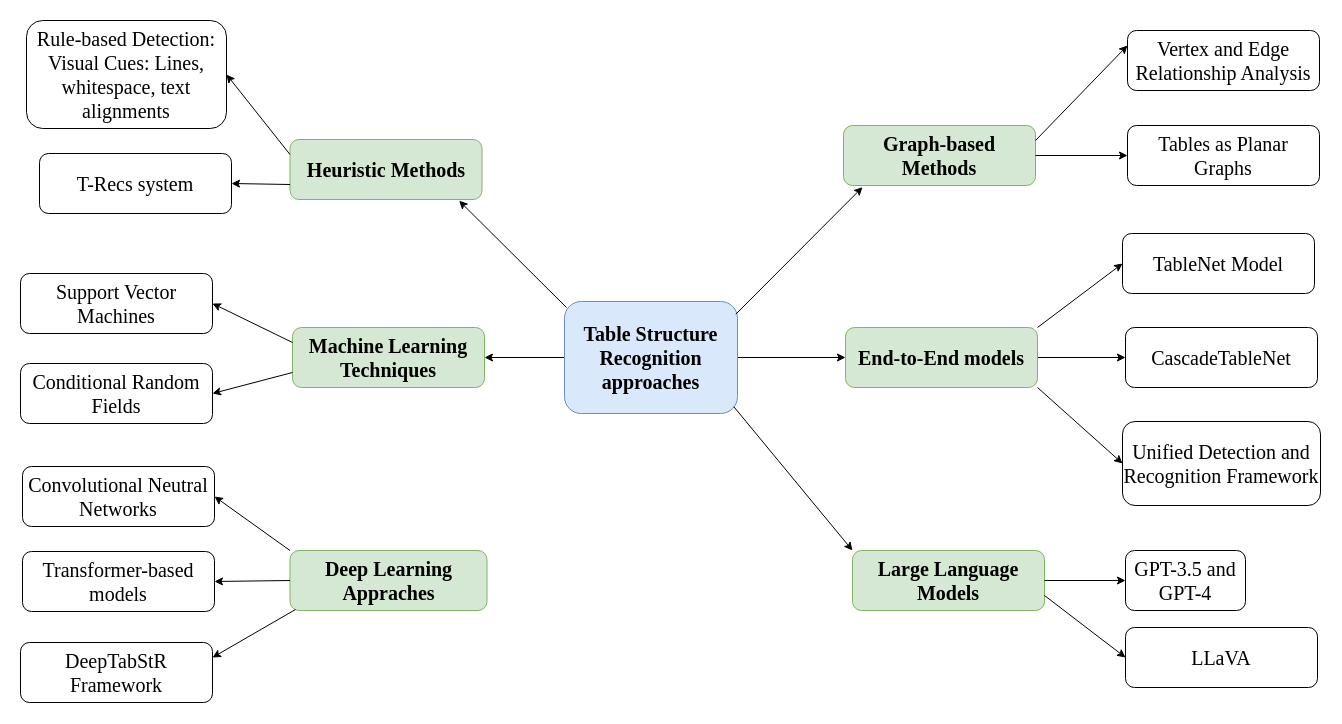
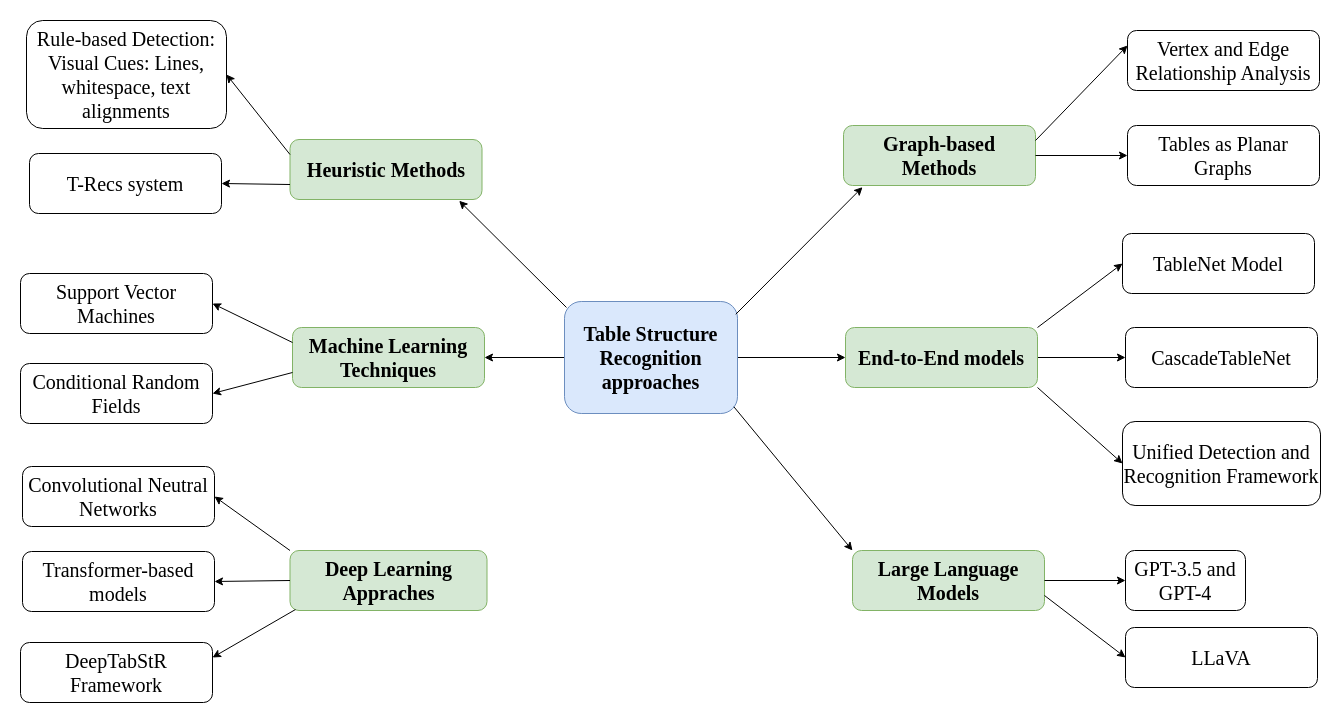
(136, 184) -> (126, 184)
